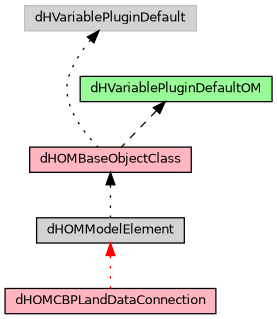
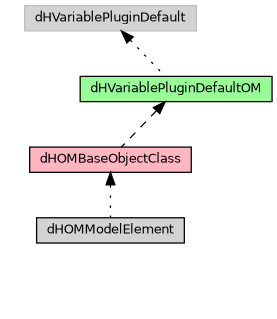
(67, 95) -> (148, 58)
(110, 301) -> none
